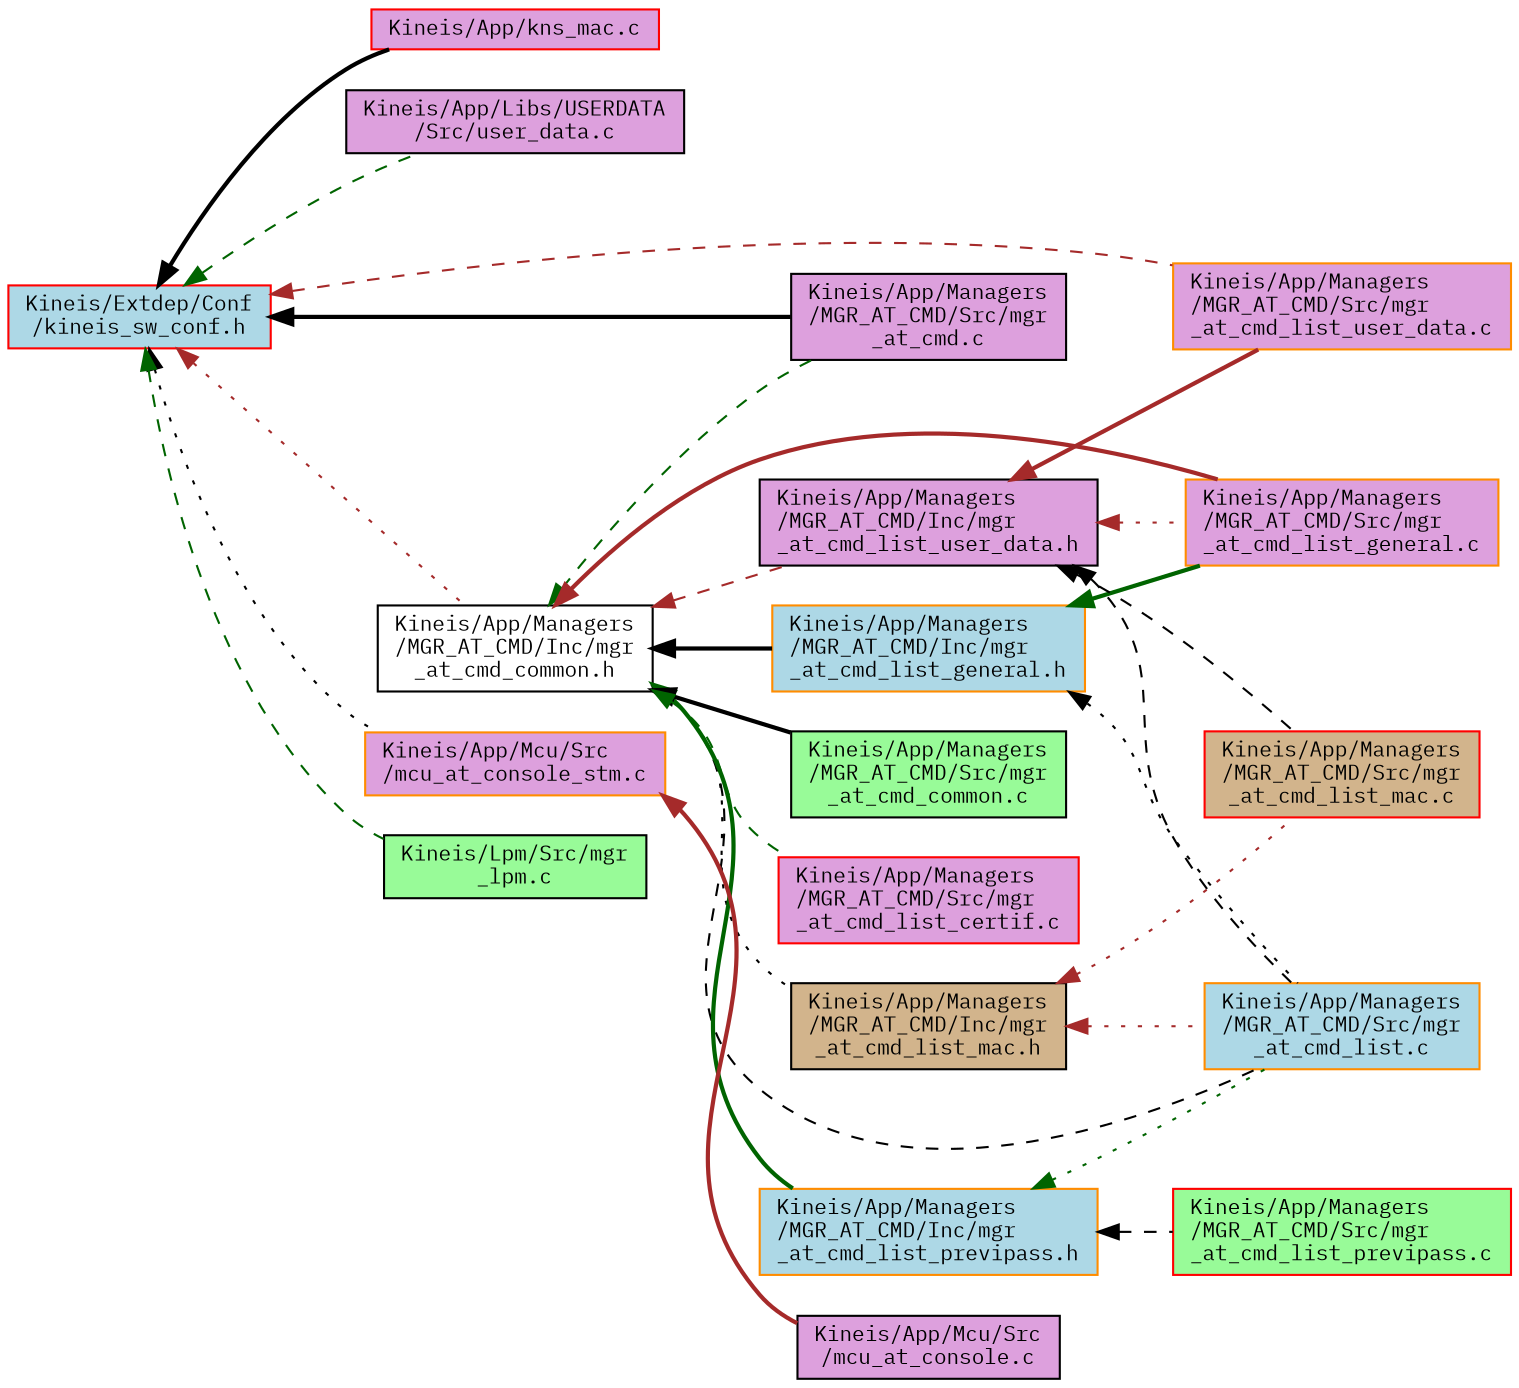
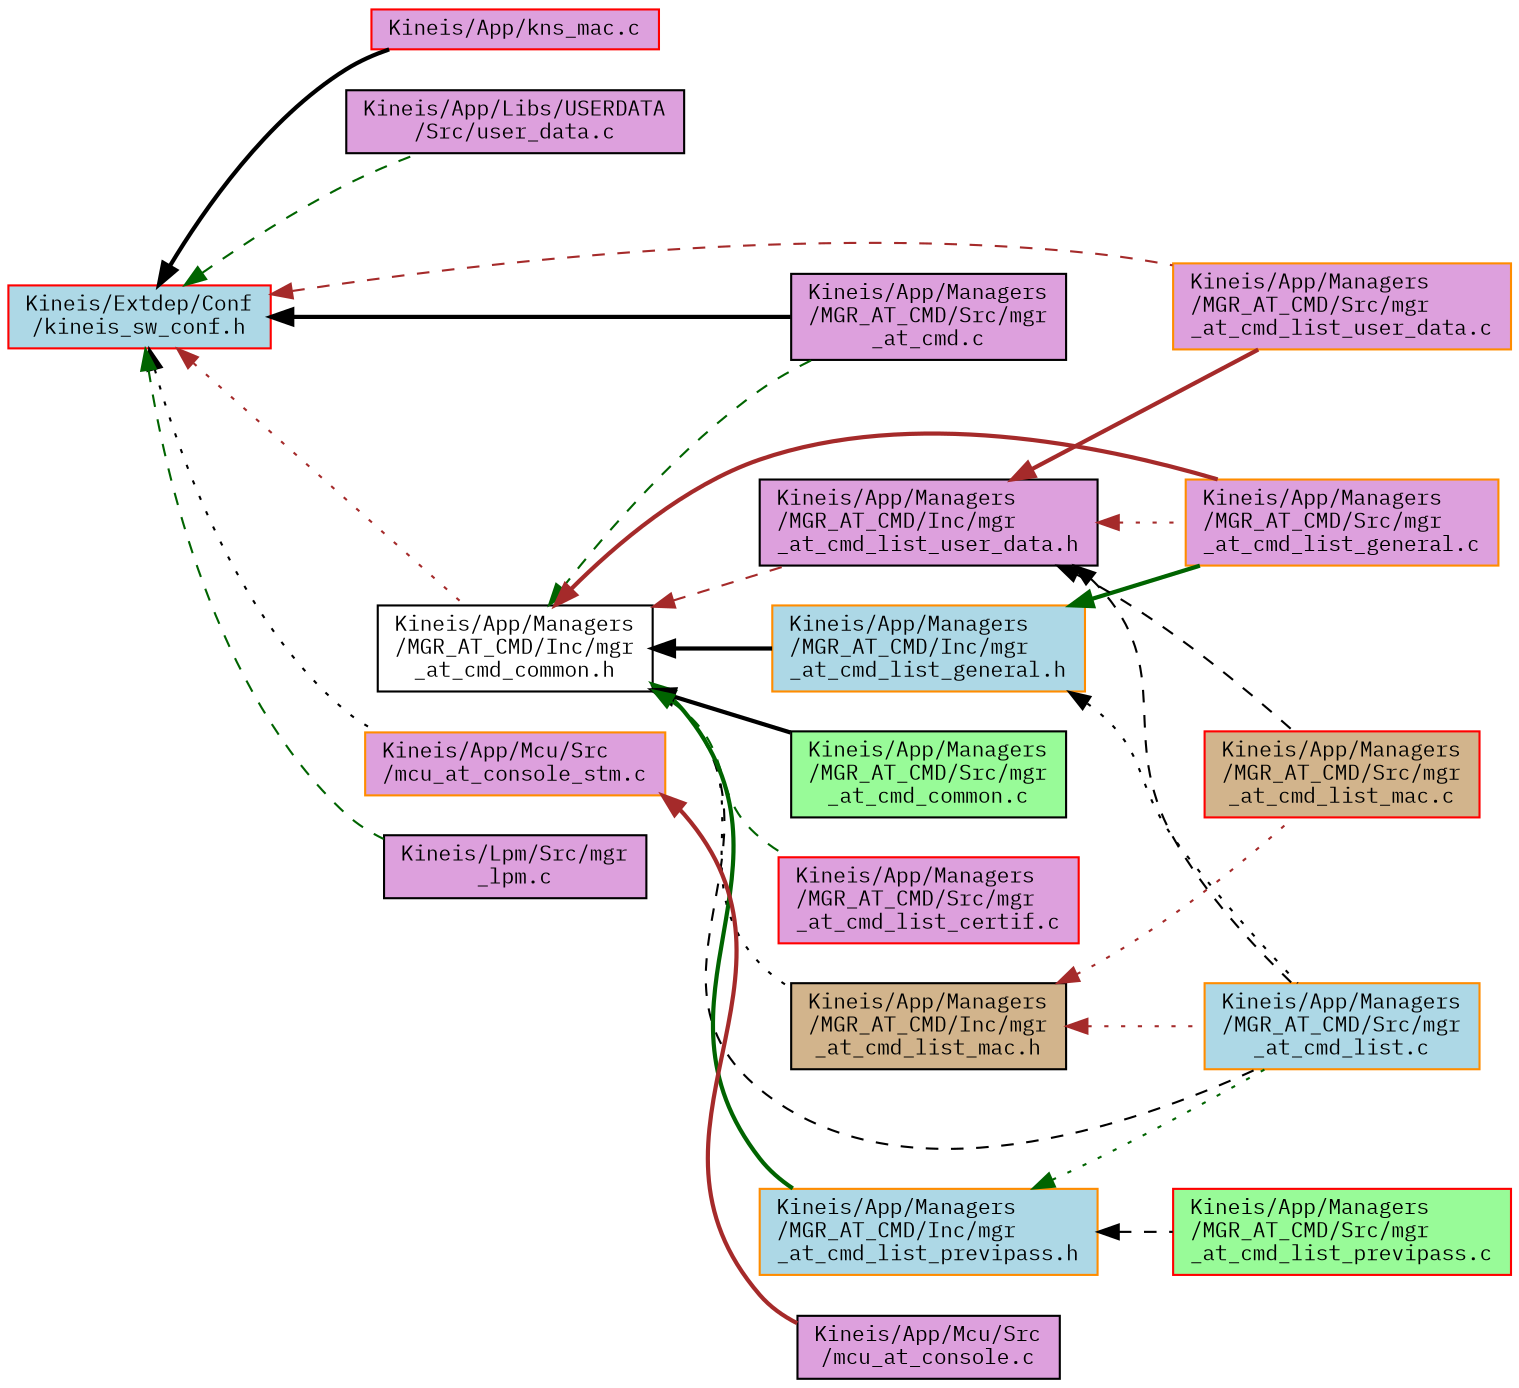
(515, 867) -> (515, 867)
